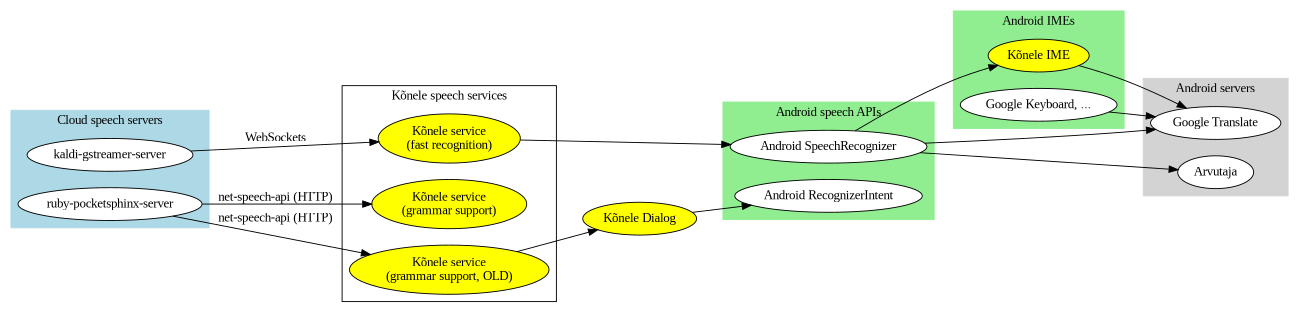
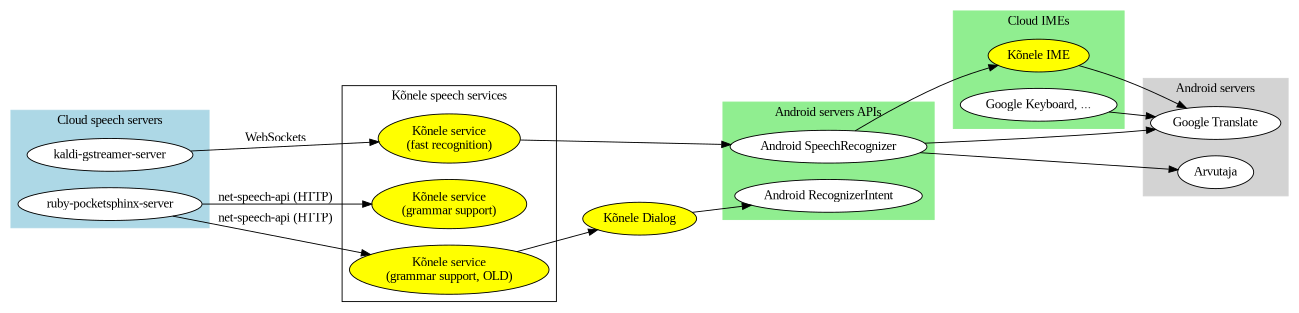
(1039, 21) -> (1039, 21)
(829, 113) -> (829, 113)
